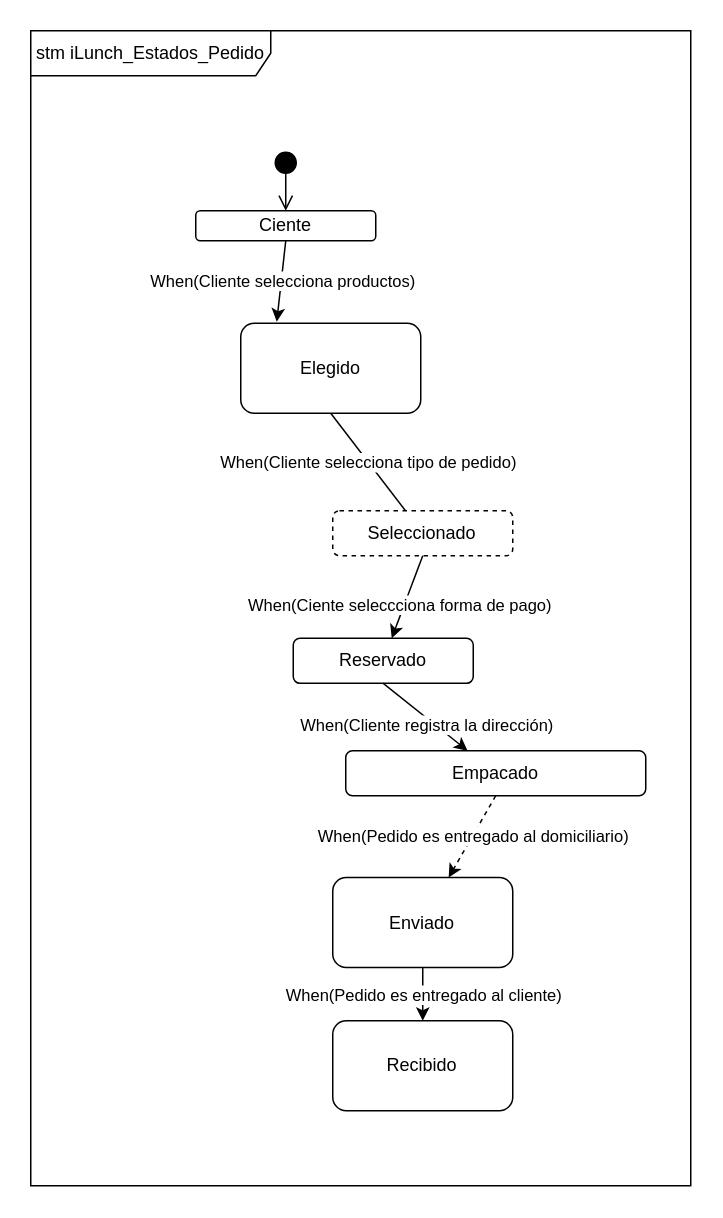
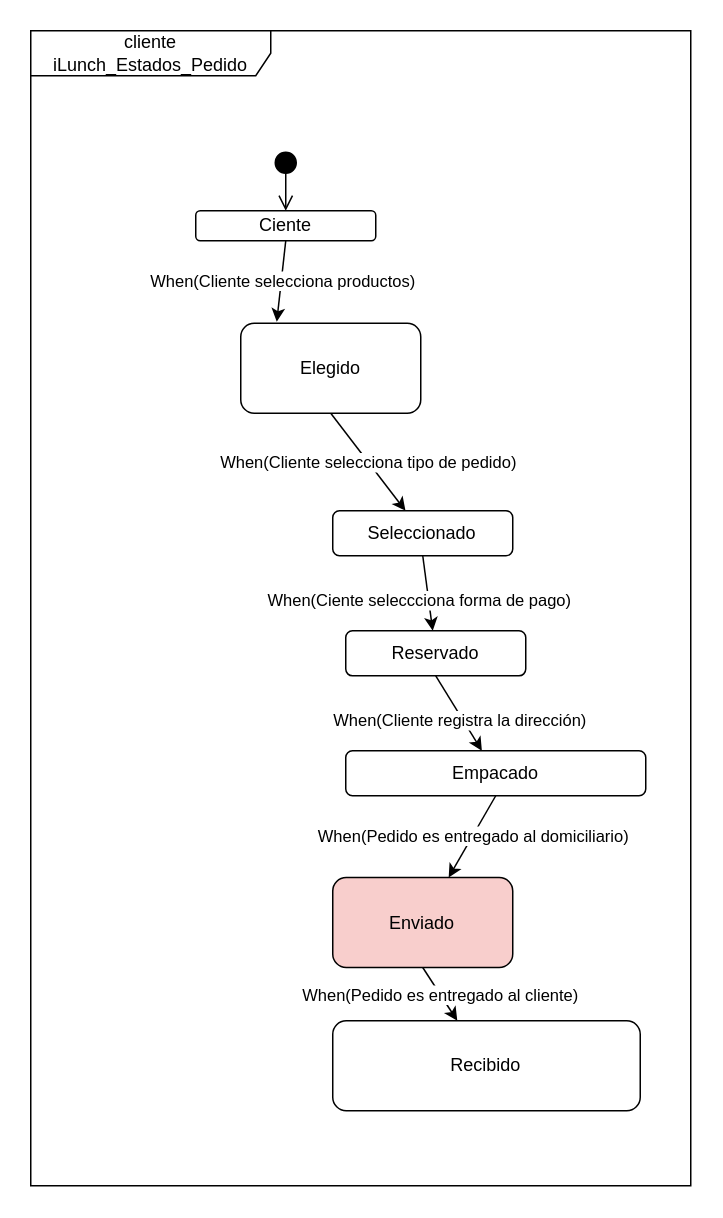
(151, 53) -> (151, 53)
(401, 505) -> (398, 502)
(423, 533) -> (423, 533)
(383, 661) -> (436, 653)
(486, 812) -> (486, 812)
(423, 923) -> (423, 923)
(423, 1066) -> (486, 1066)
